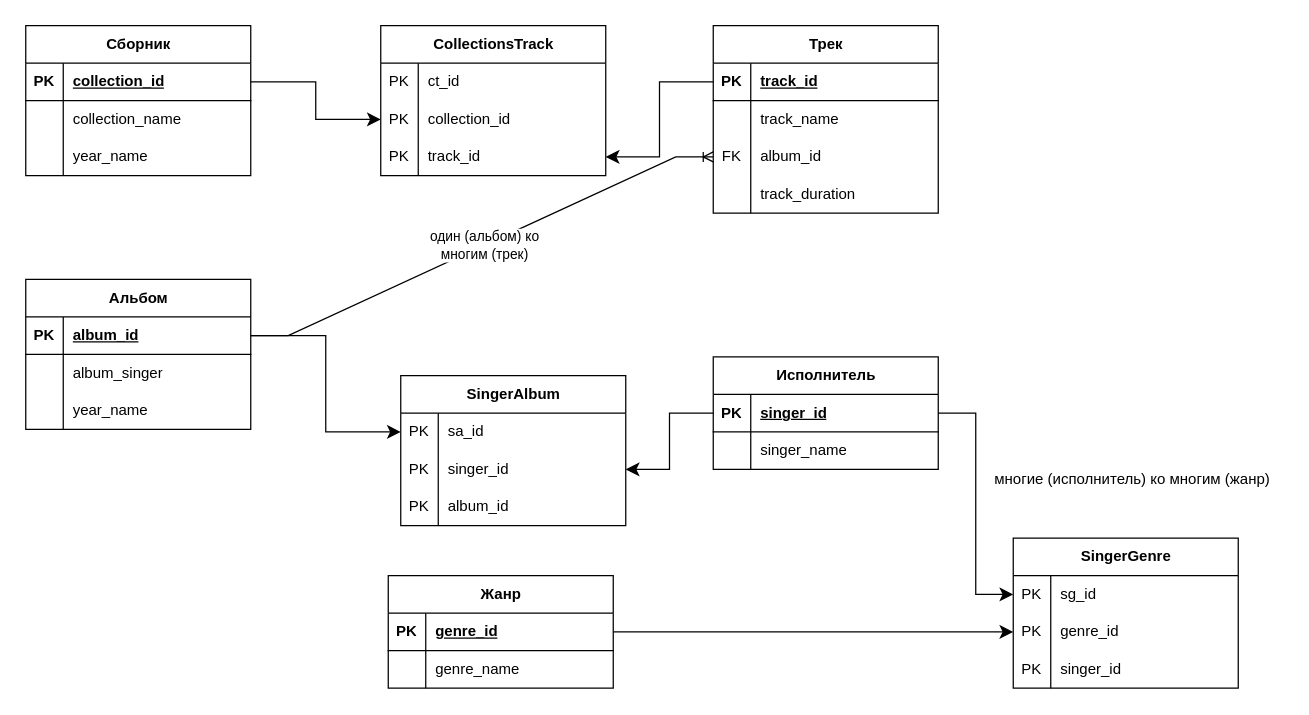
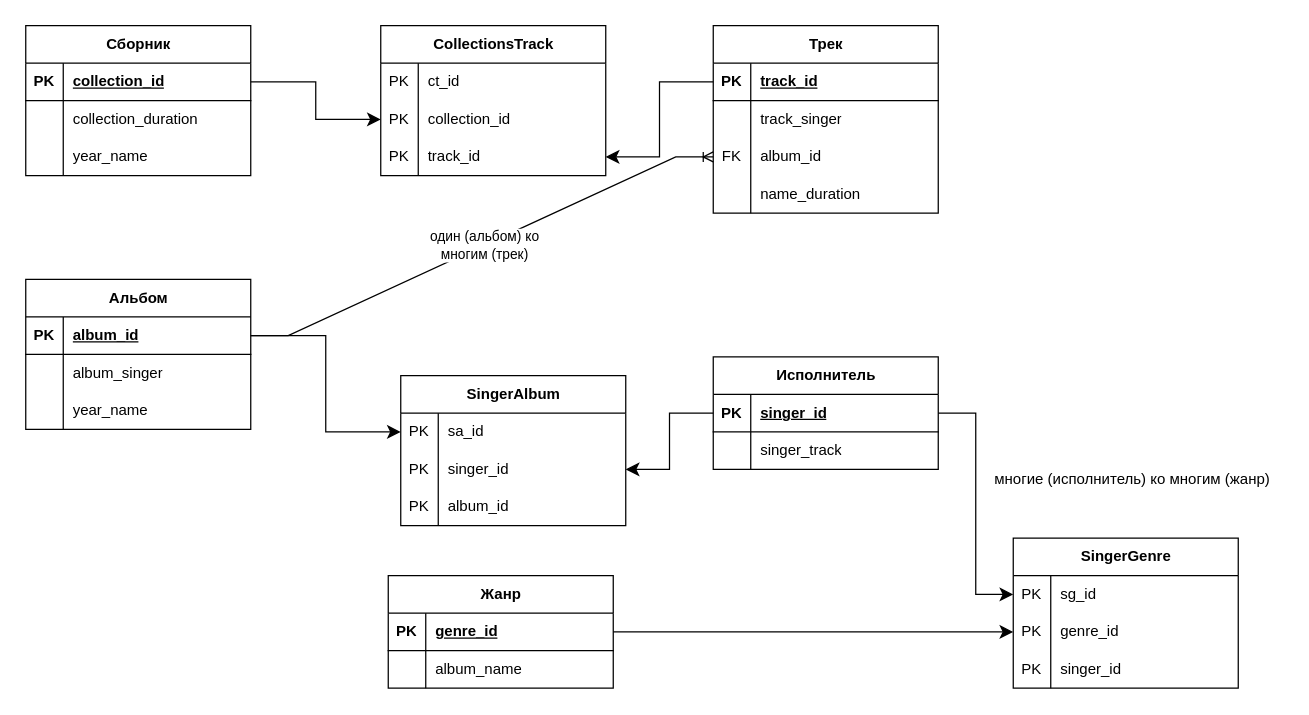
(130, 119) -> (145, 119)
(803, 119) -> (809, 119)
(817, 194) -> (813, 194)
(805, 451) -> (809, 451)
(478, 669) -> (476, 669)
